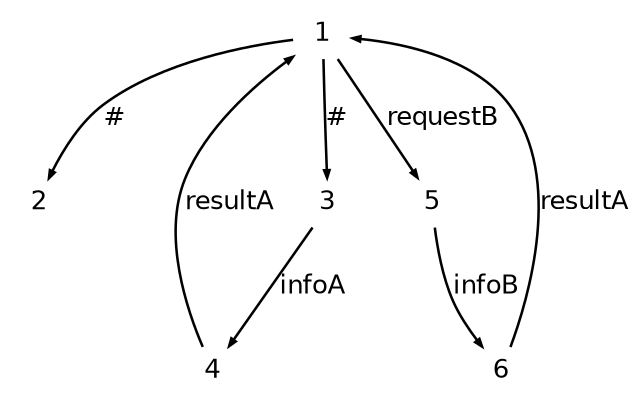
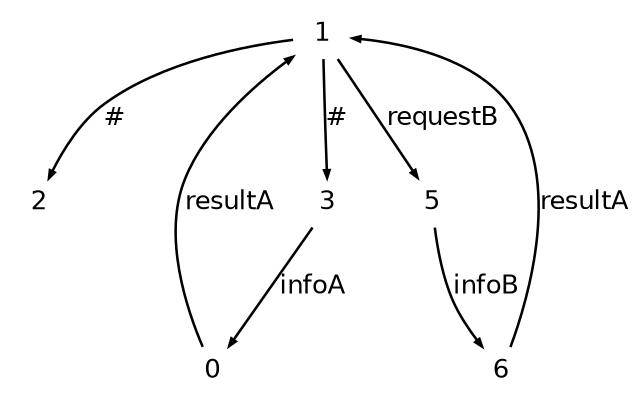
(213, 371) -> (213, 371)
